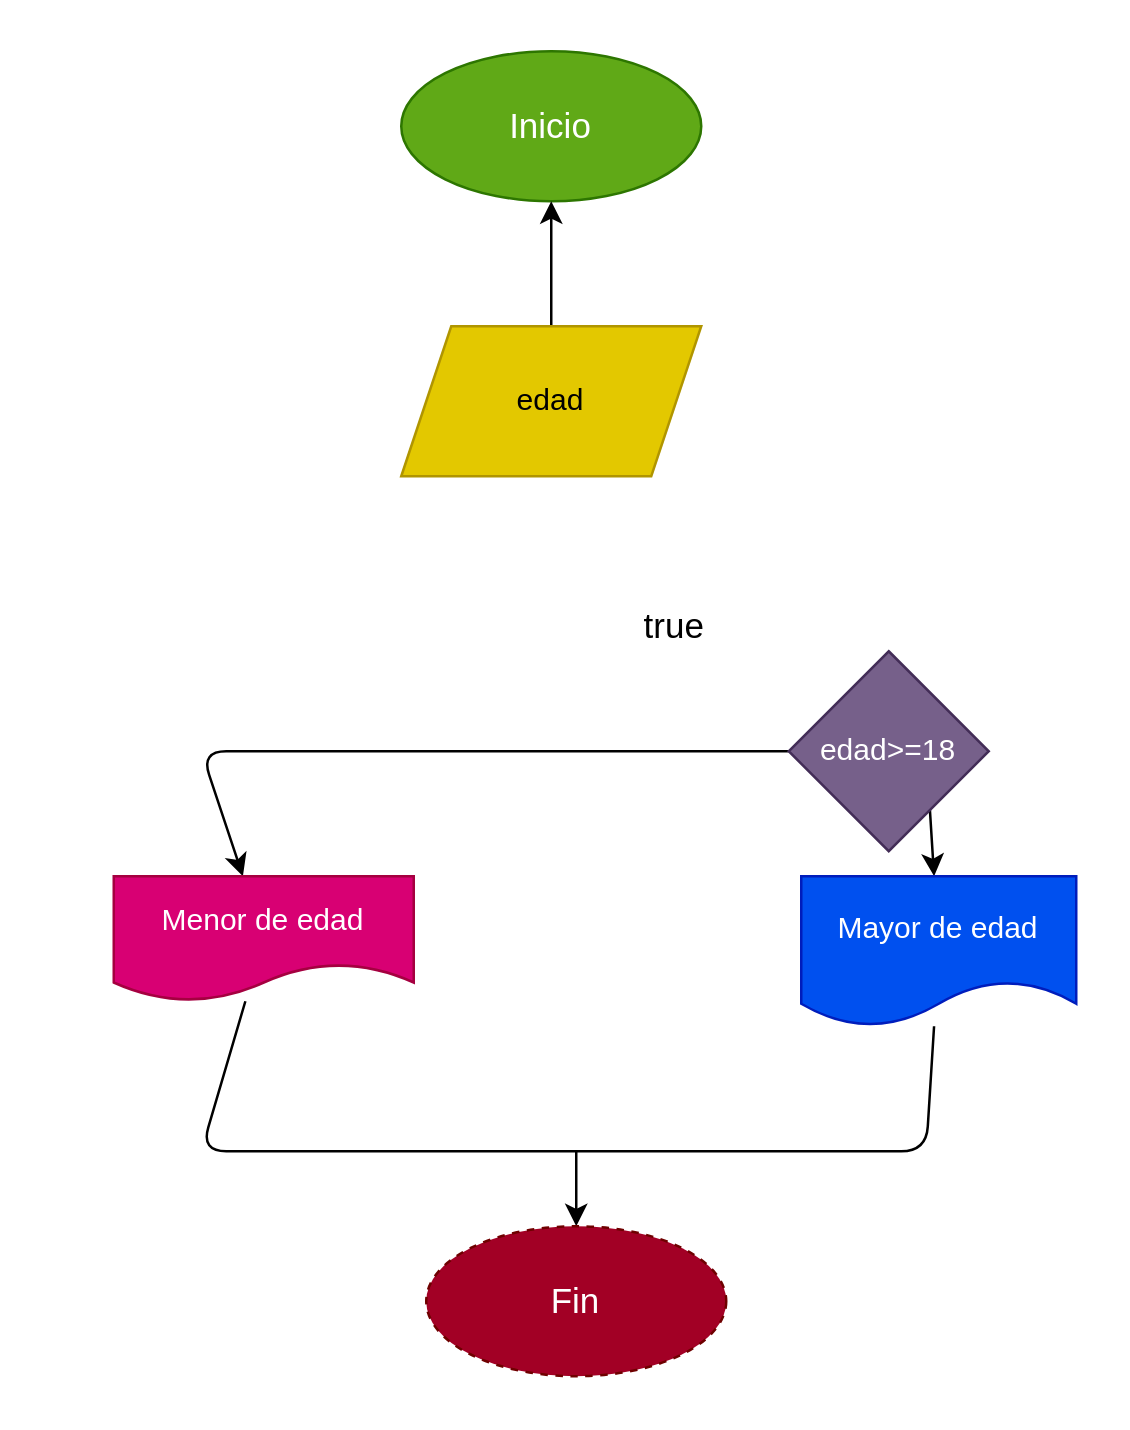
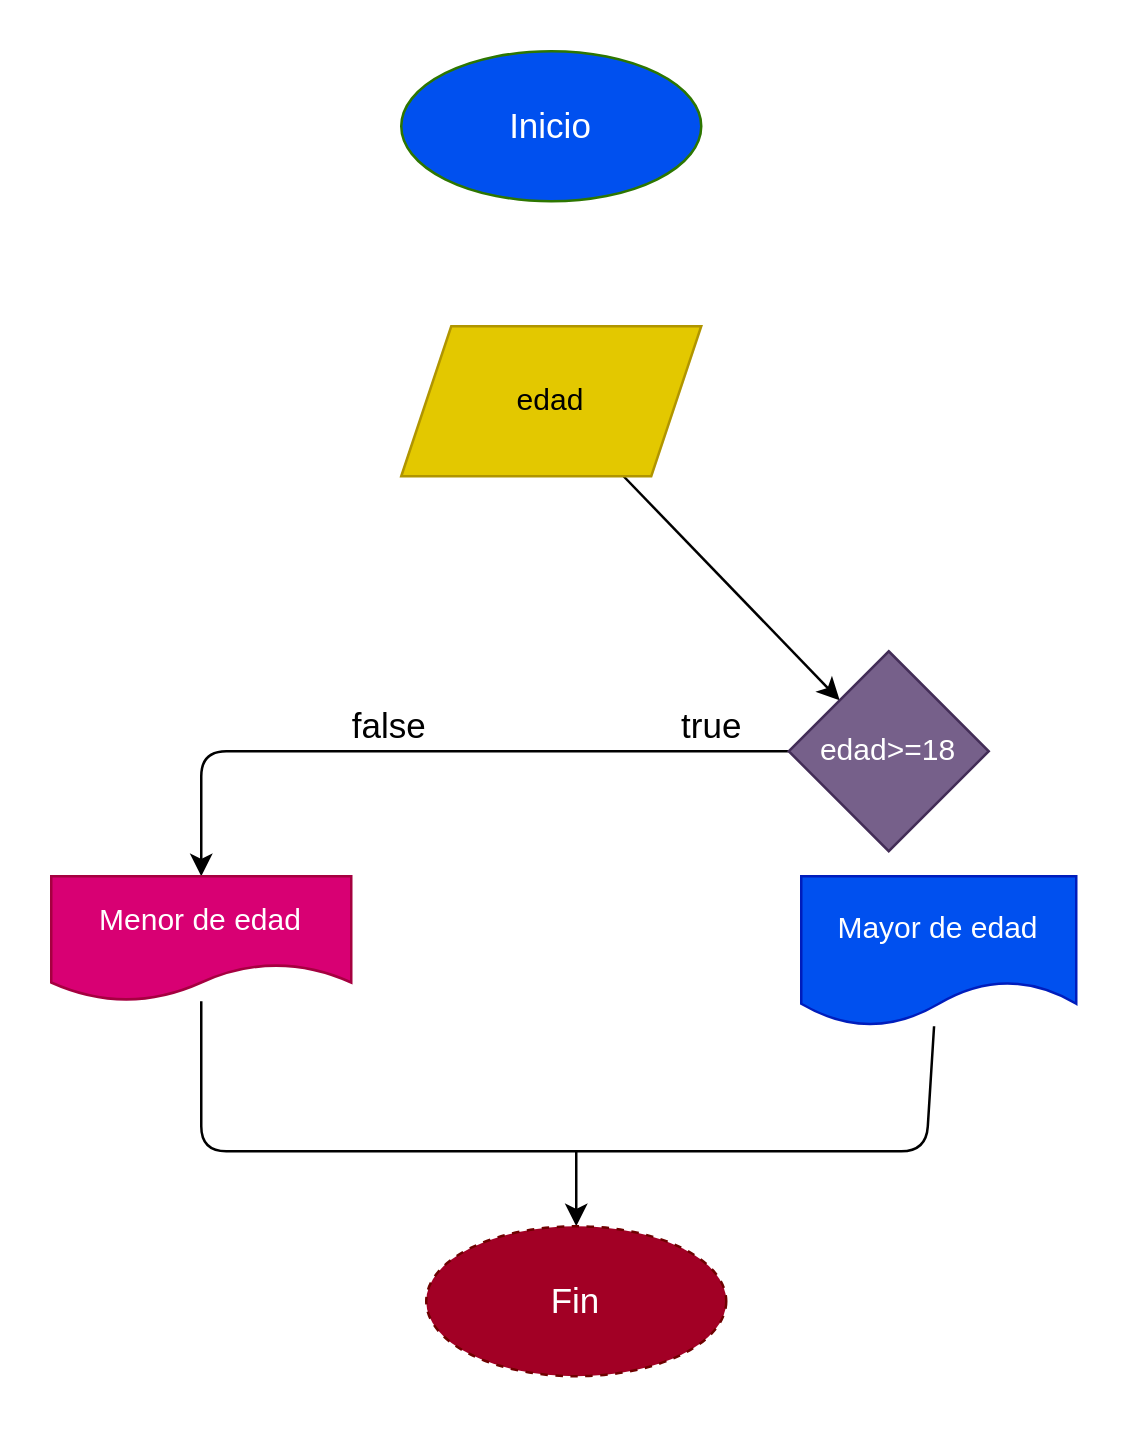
(551, 126) -> (551, 126)
(551, 272) -> (726, 582)
(674, 626) -> (711, 726)
none -> (389, 726)
(931, 834) -> none
(264, 939) -> (201, 939)
